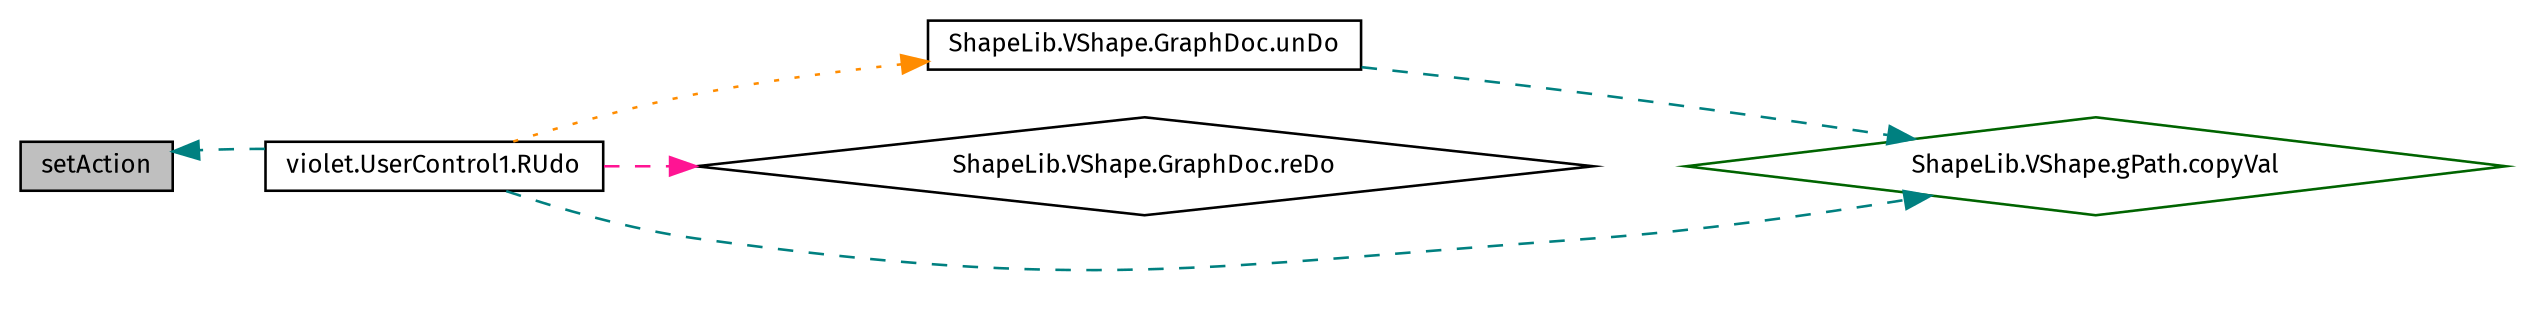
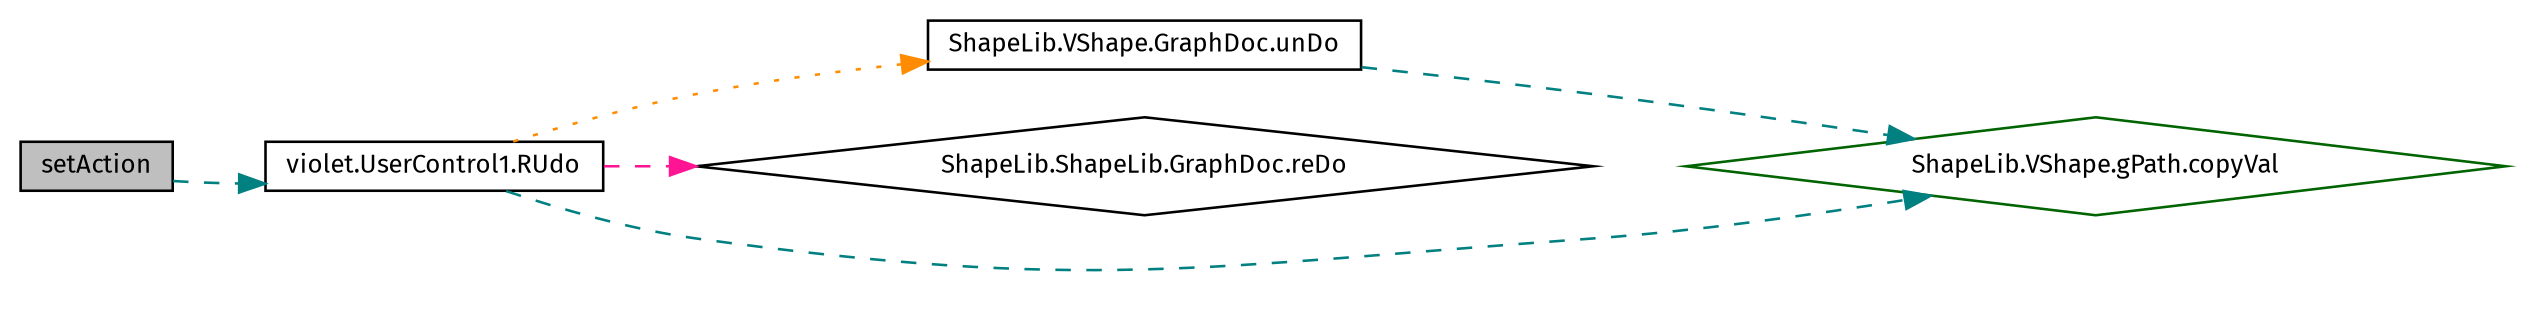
(232, 149) -> (206, 183)
(1145, 166) -> (1145, 166)
